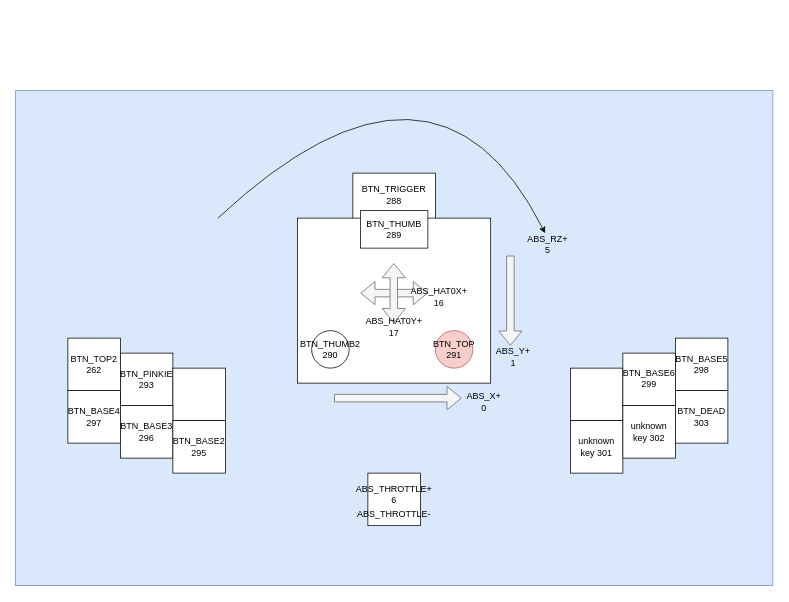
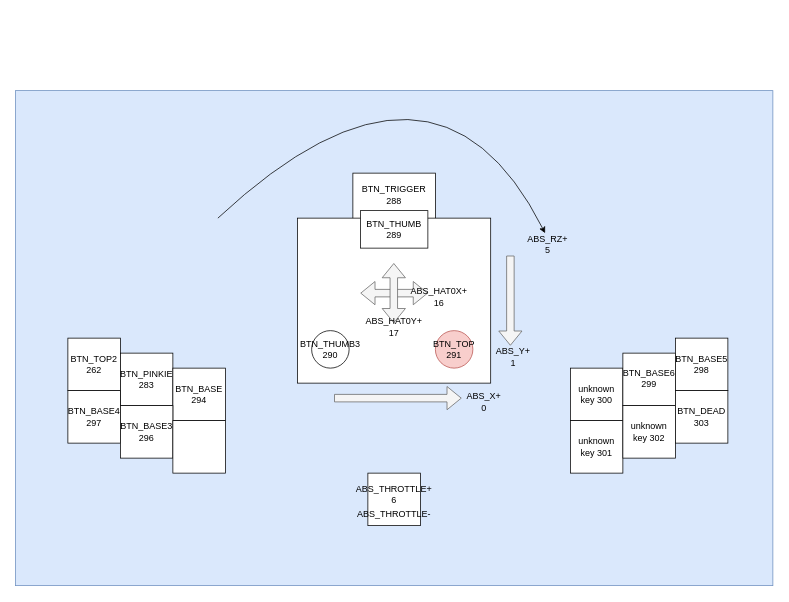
(330, 349) -> (330, 349)
(147, 379) -> (147, 379)
none -> (199, 394)
none -> (597, 394)
(199, 447) -> none
